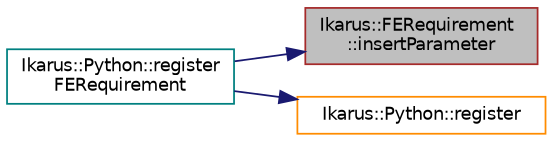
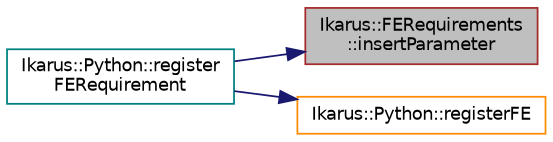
(421, 36) -> (421, 36)
(421, 115) -> (421, 115)
